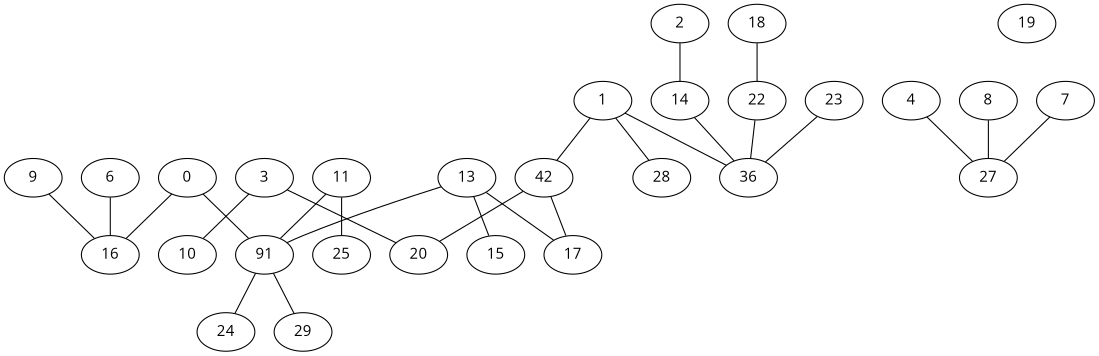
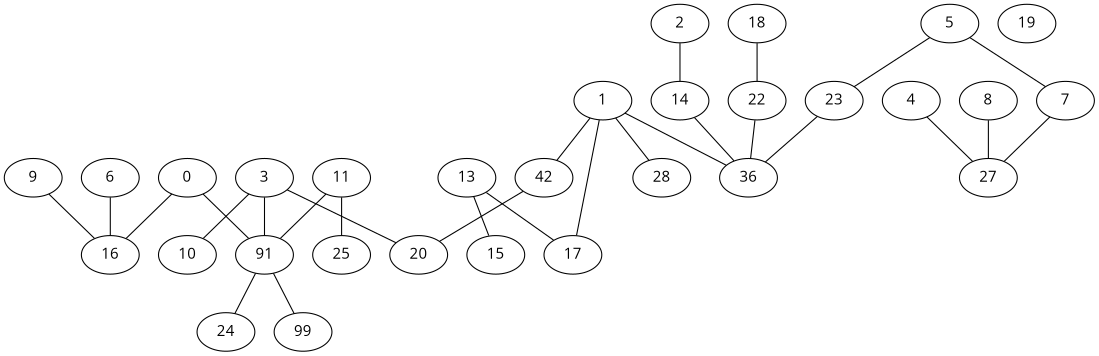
none -> (950, 24)
(363, 213) -> (264, 216)
(558, 216) -> (588, 178)
(303, 332) -> (303, 332)
